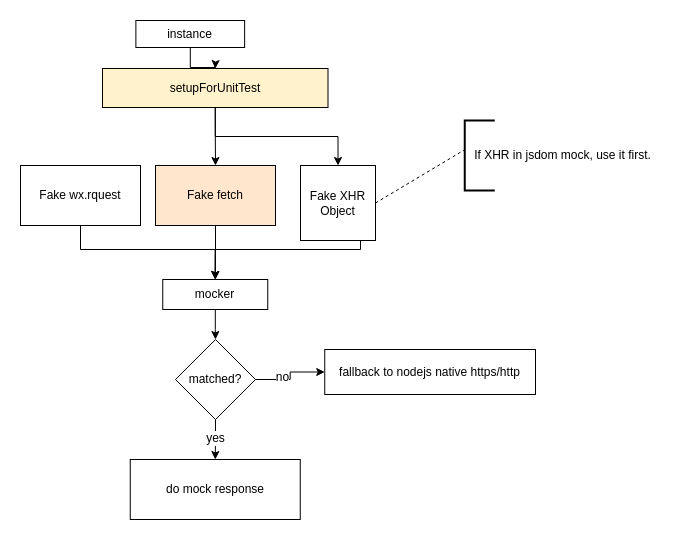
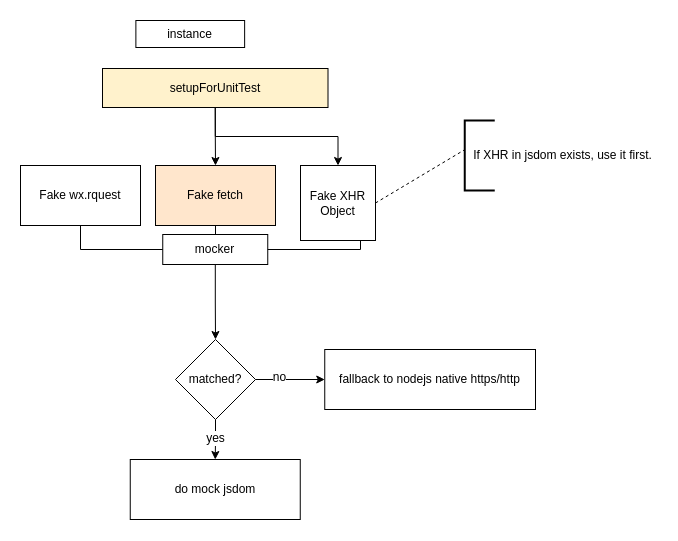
(195, 68) -> none
(563, 156) -> (563, 156)
(215, 295) -> (215, 250)
(430, 372) -> (430, 380)
(216, 490) -> (216, 490)
